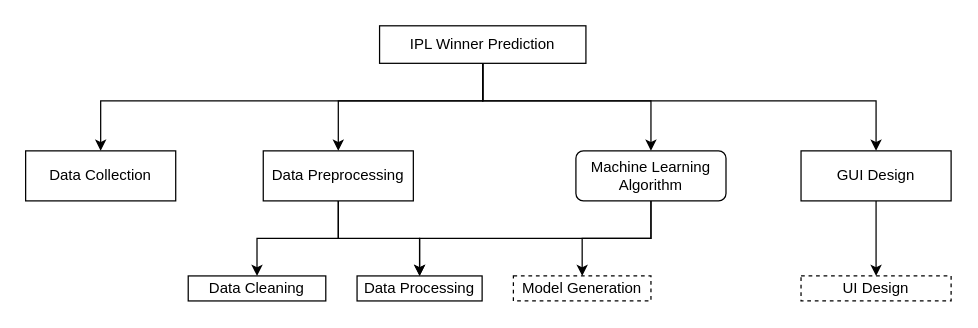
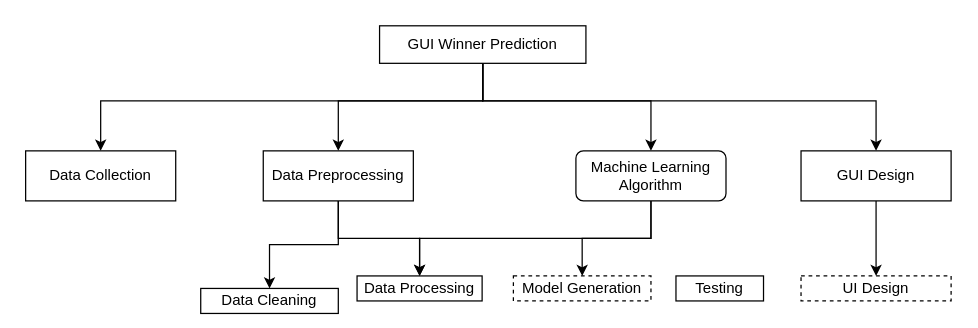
(483, 44) -> (483, 44)
(257, 288) -> (269, 301)
none -> (719, 288)
